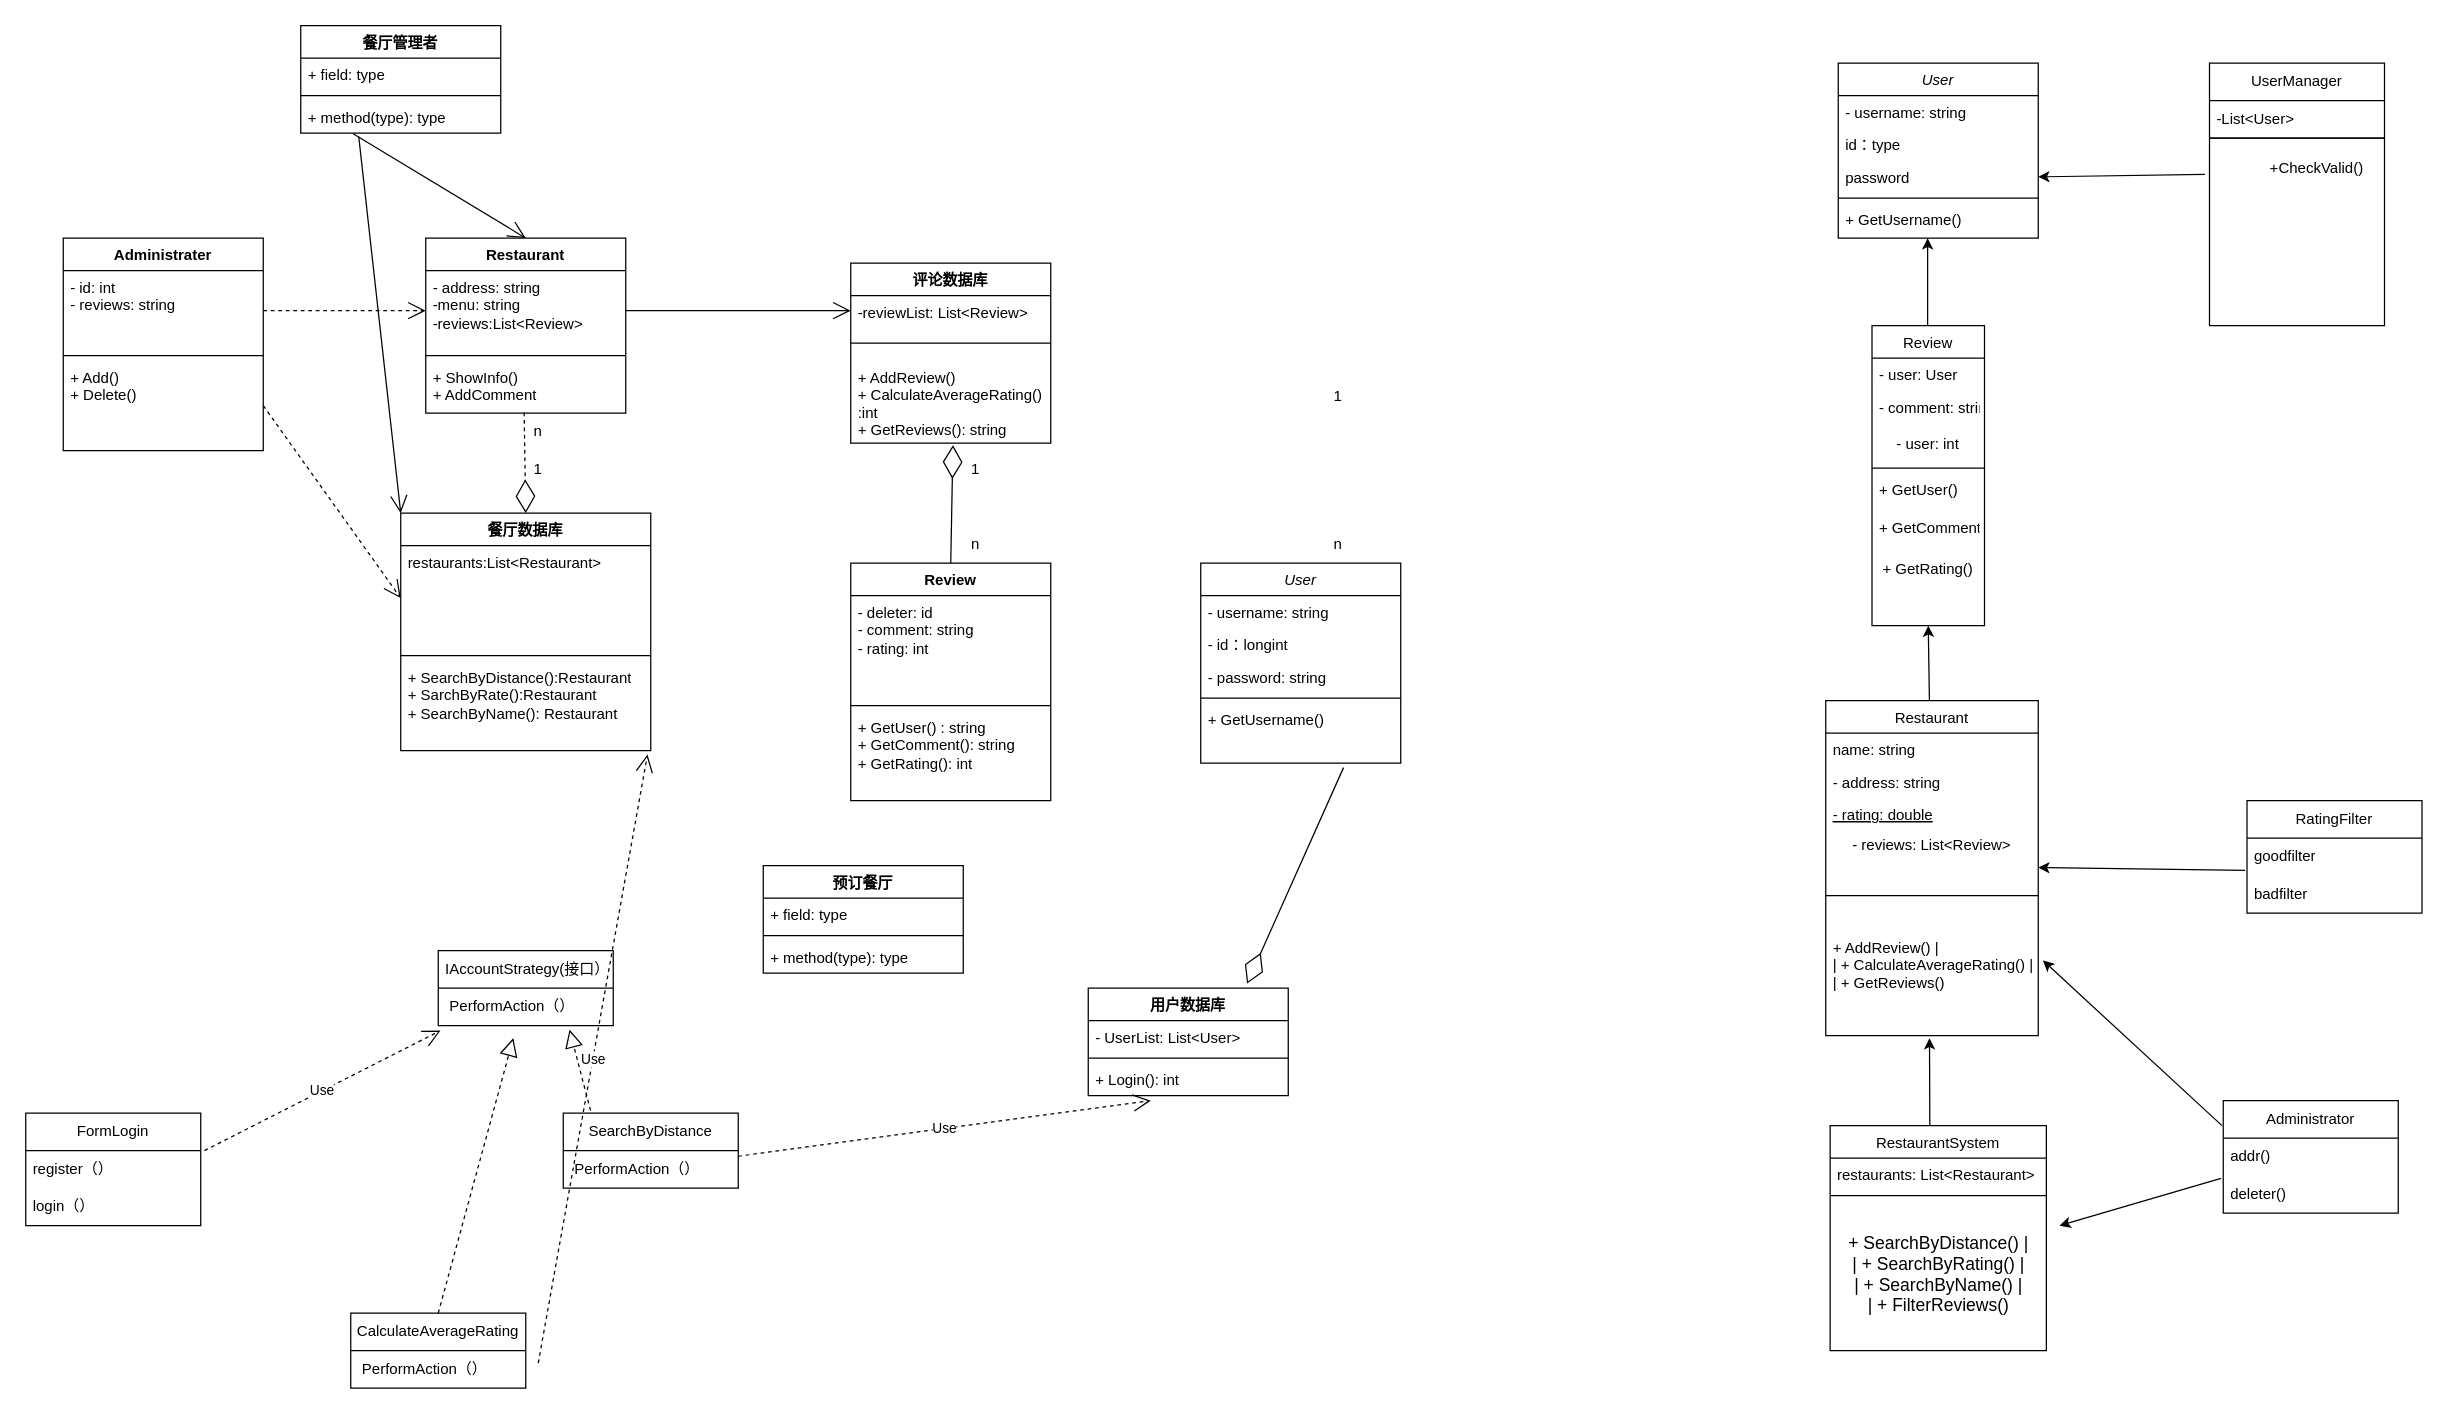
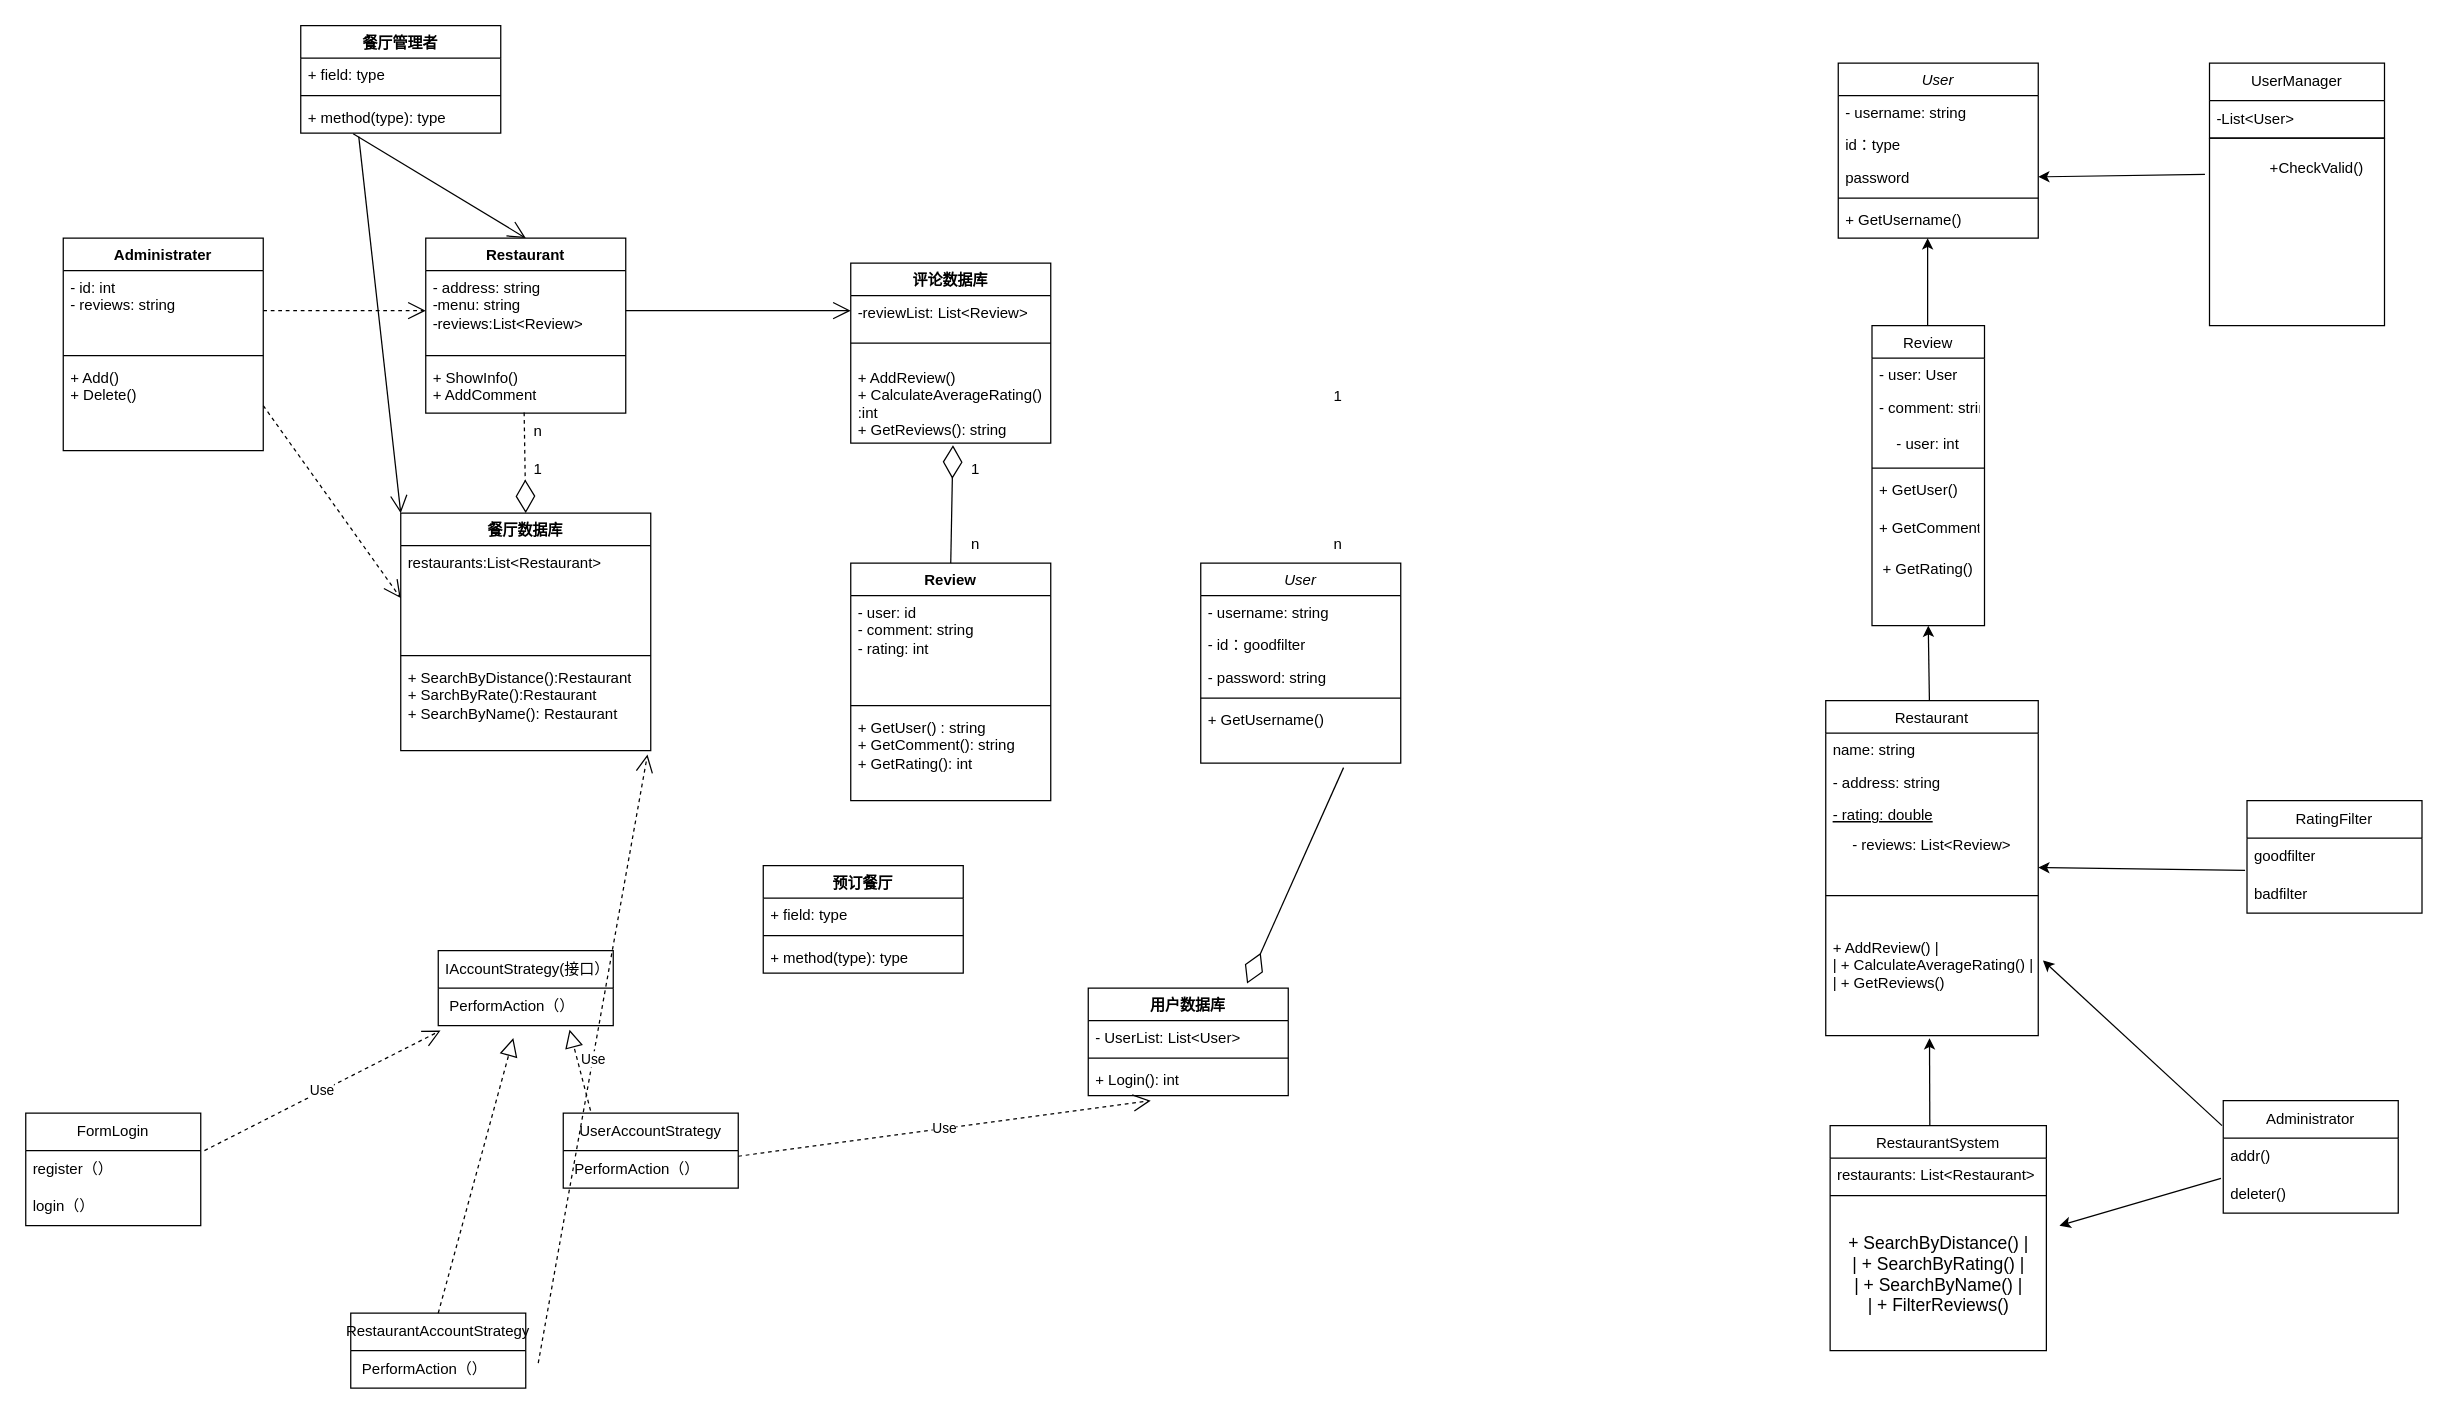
(922, 631) -> (922, 631)
(1253, 645) -> (1266, 645)
(651, 1132) -> (651, 1132)
(438, 1332) -> (438, 1332)
